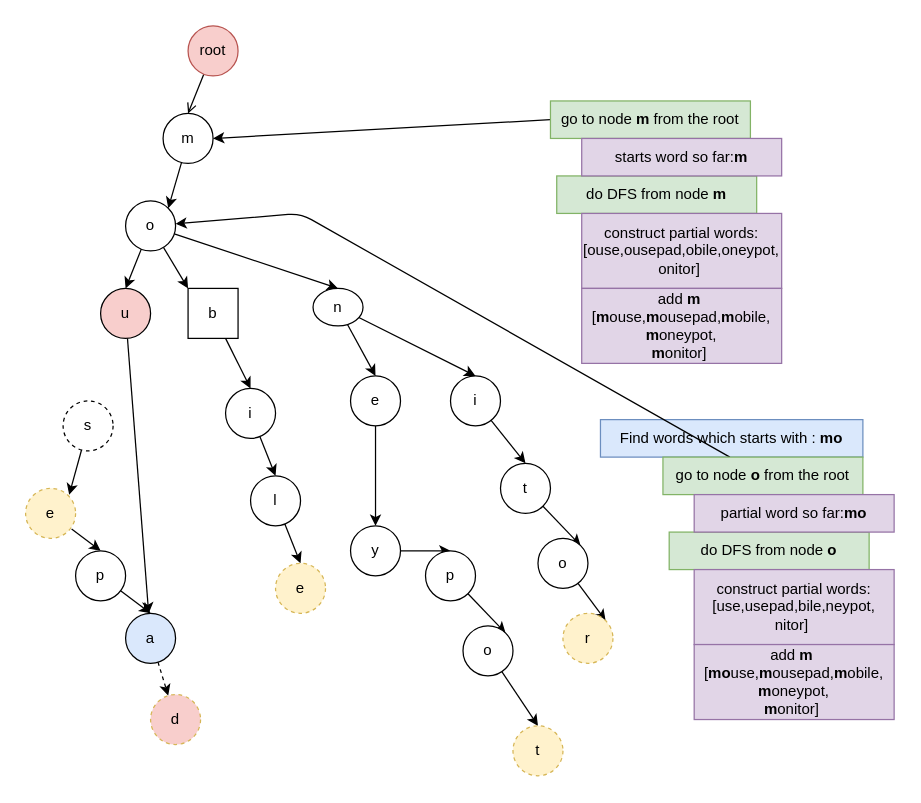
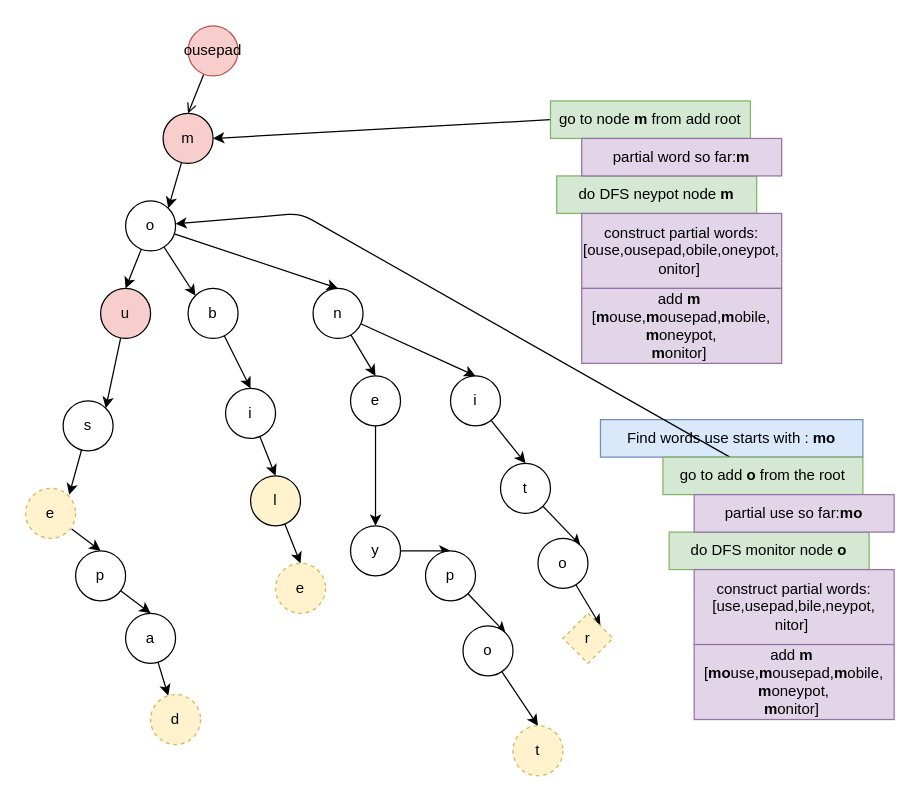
(213, 51) -> (213, 51)
(651, 119) -> (651, 119)
(188, 138) -> (188, 138)
(682, 157) -> (682, 157)
(657, 194) -> (657, 194)
(338, 307) -> (338, 313)
(213, 313) -> (213, 313)
(88, 426) -> (88, 426)
(732, 438) -> (732, 438)
(138, 472) -> (114, 368)
(763, 476) -> (763, 476)
(276, 501) -> (276, 501)
(794, 513) -> (794, 513)
(769, 551) -> (769, 551)
(151, 638) -> (151, 638)
(588, 638) -> (588, 638)
(162, 674) -> (162, 674)
(176, 719) -> (176, 719)
